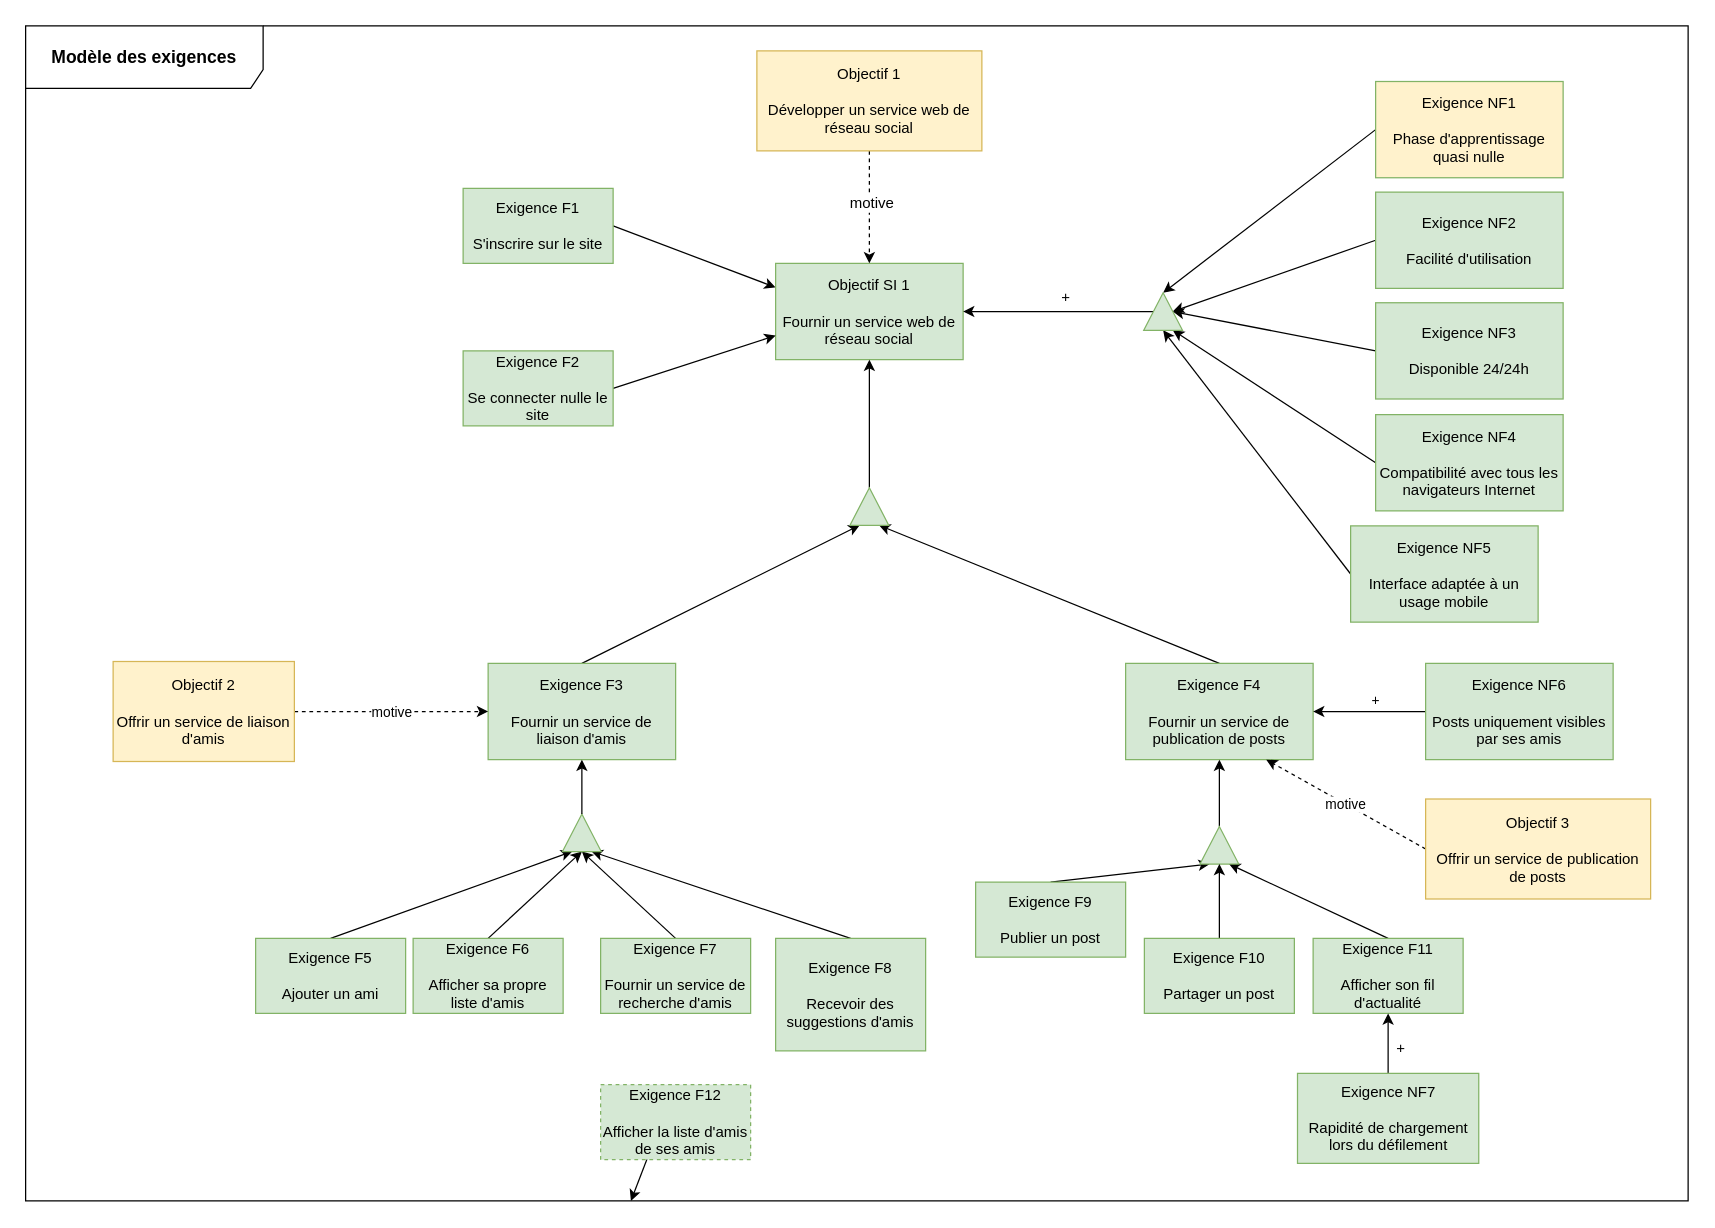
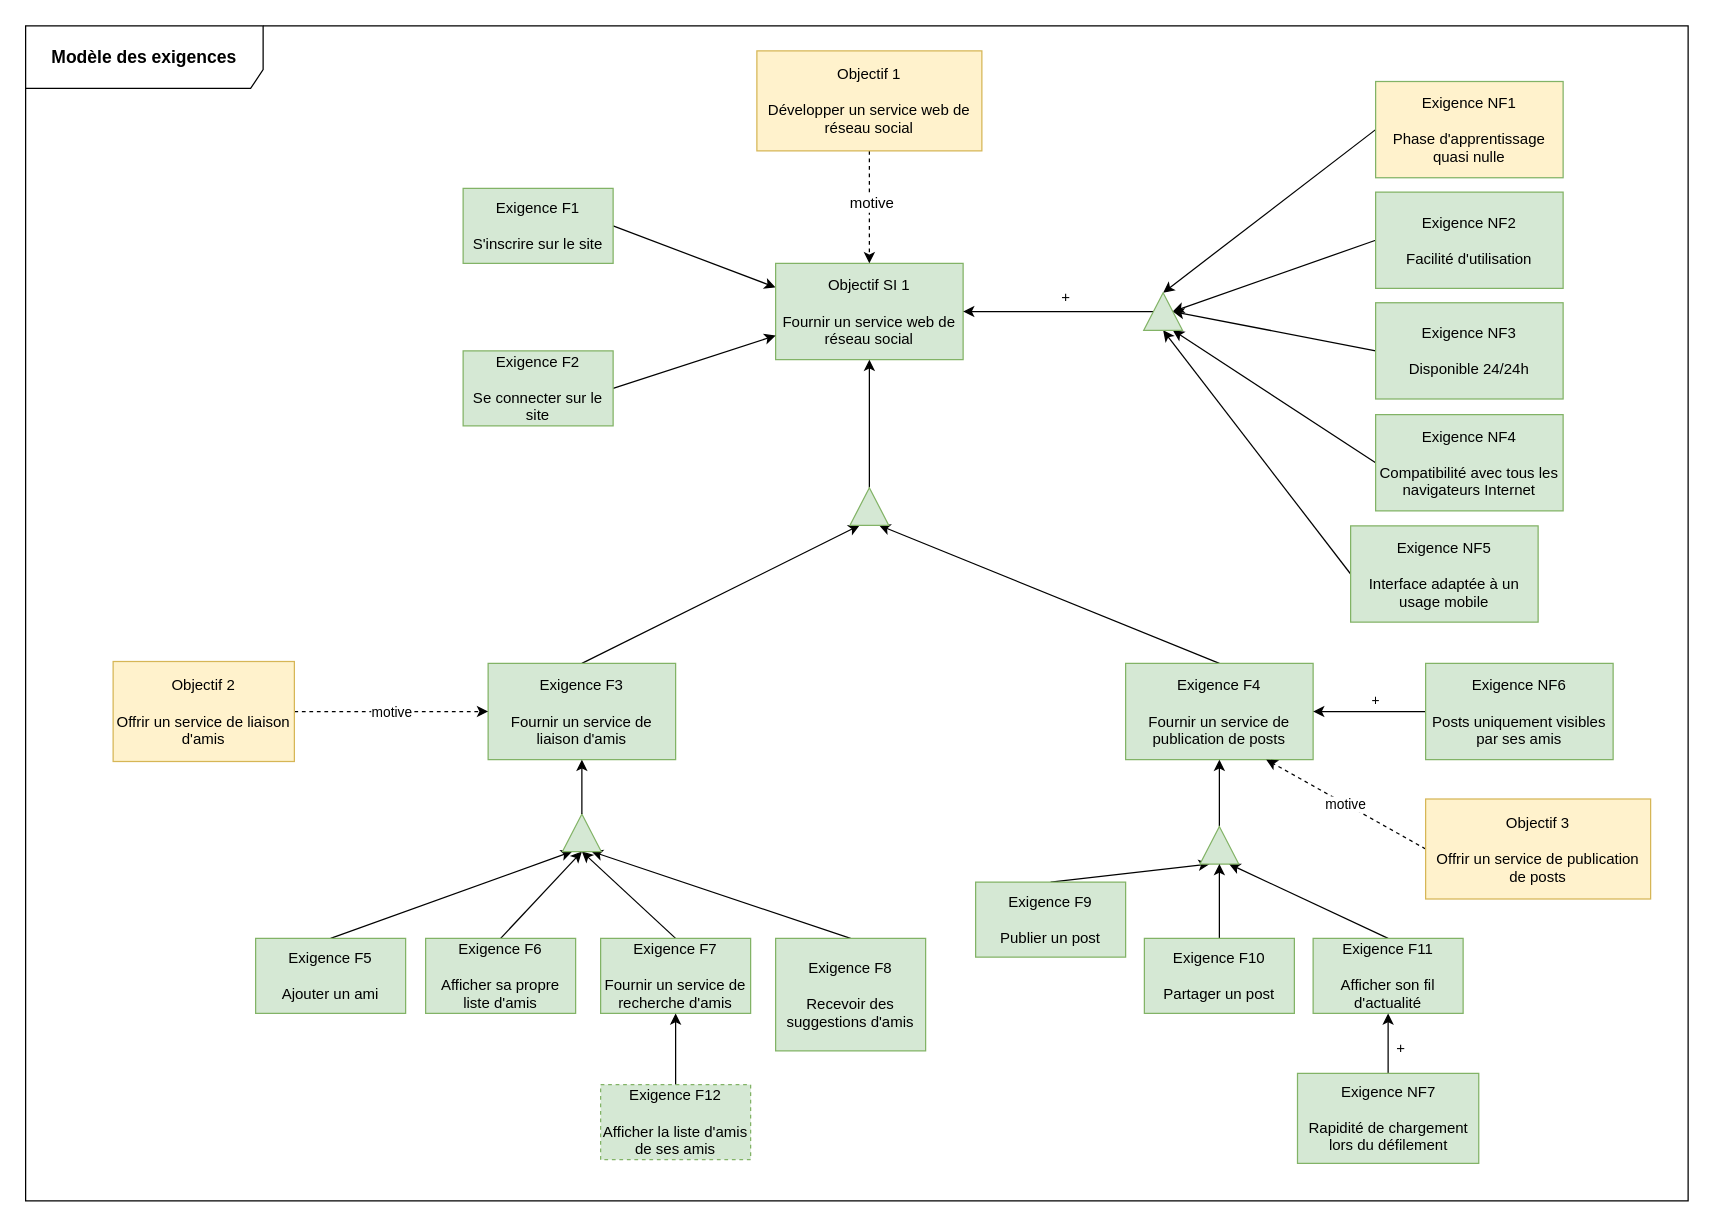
(538, 388) -> (538, 388)
(488, 976) -> (501, 976)
(641, 1175) -> (676, 1053)
